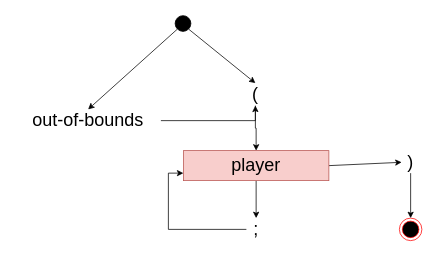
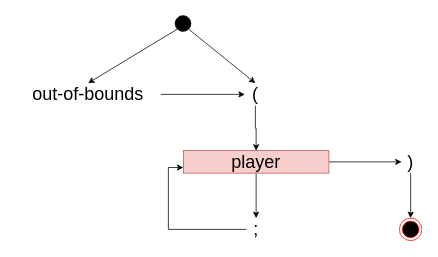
(88, 120) -> (88, 94)
(256, 165) -> (256, 162)
